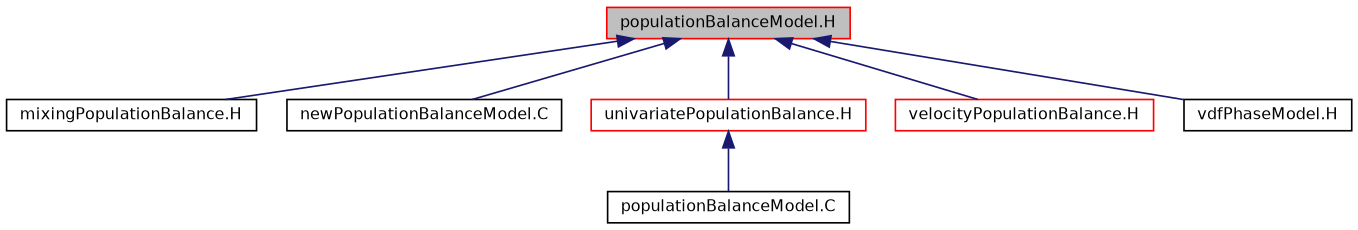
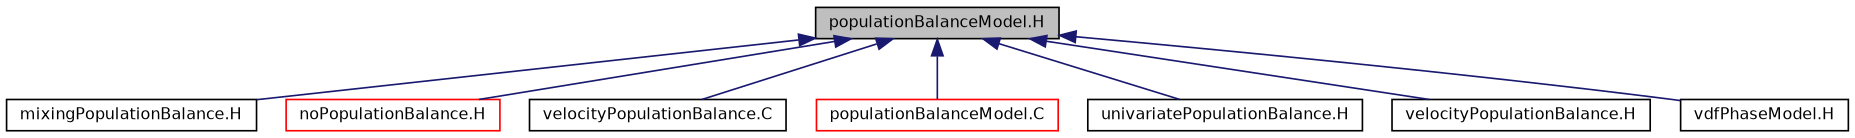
(728, 23) -> (937, 23)
none -> (393, 115)
(424, 115) -> (658, 115)
(728, 115) -> (1225, 115)
(1024, 115) -> (1521, 115)
(728, 170) -> (937, 78)
(728, 207) -> (937, 115)
